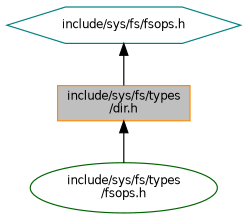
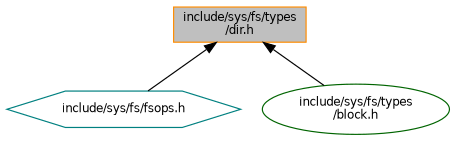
(124, 70) -> (177, 70)
(124, 188) -> (356, 109)
